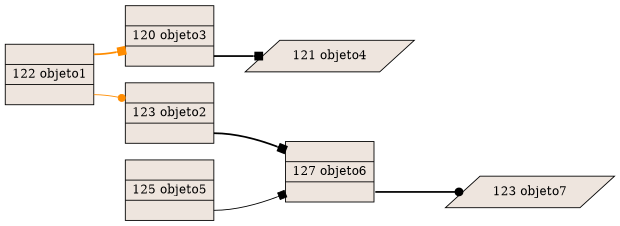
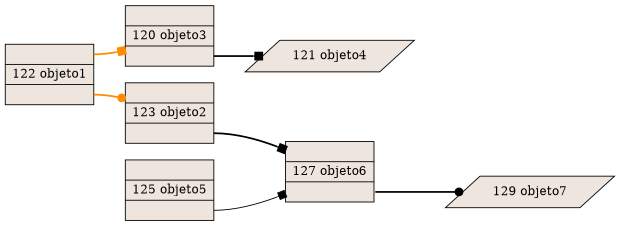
(106, 95) -> (106, 95)
(530, 192) -> (530, 192)
